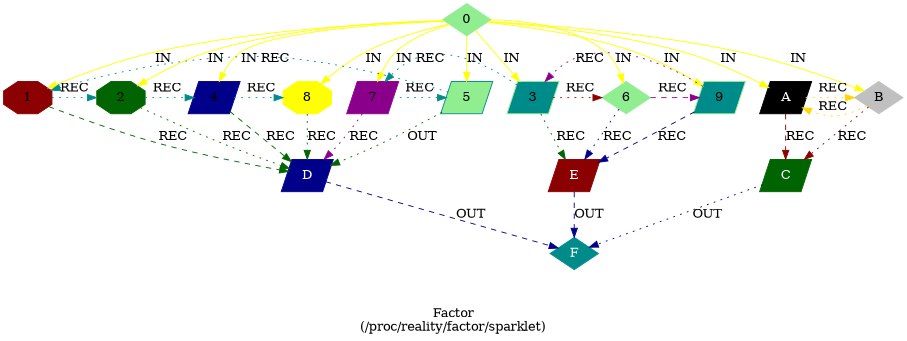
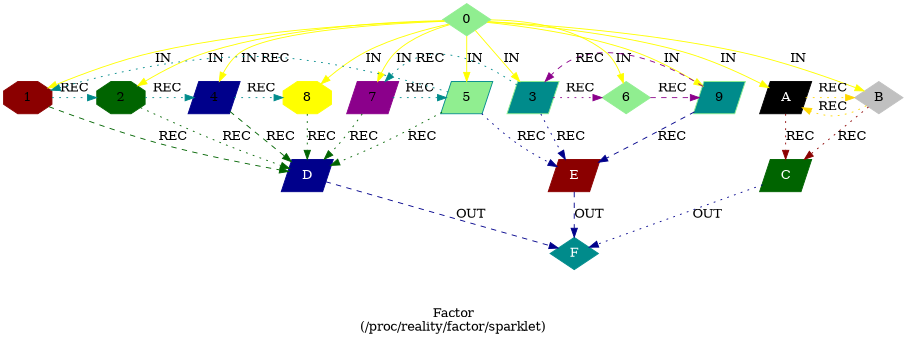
(623, 54) -> (623, 54)
(573, 98) -> (573, 98)
(604, 130) -> (513, 141)
(786, 132) -> (786, 132)
(551, 133) -> (551, 133)
(347, 134) -> (347, 134)
(422, 137) -> (422, 137)
